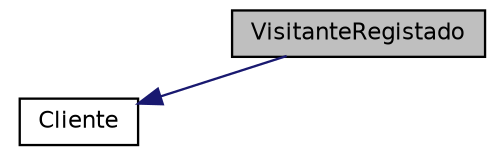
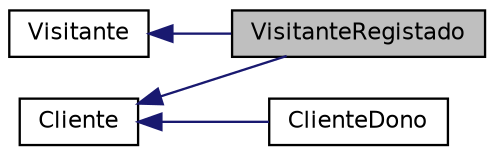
none -> (79, 34)
none -> (359, 122)
